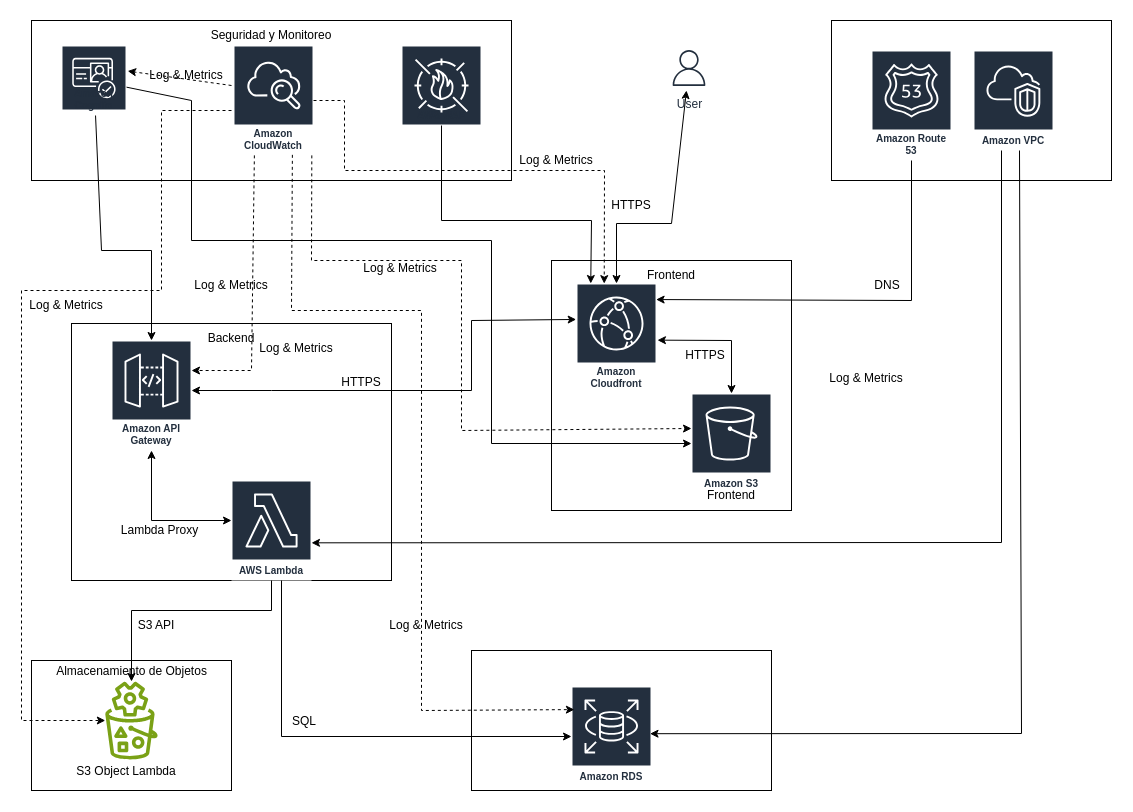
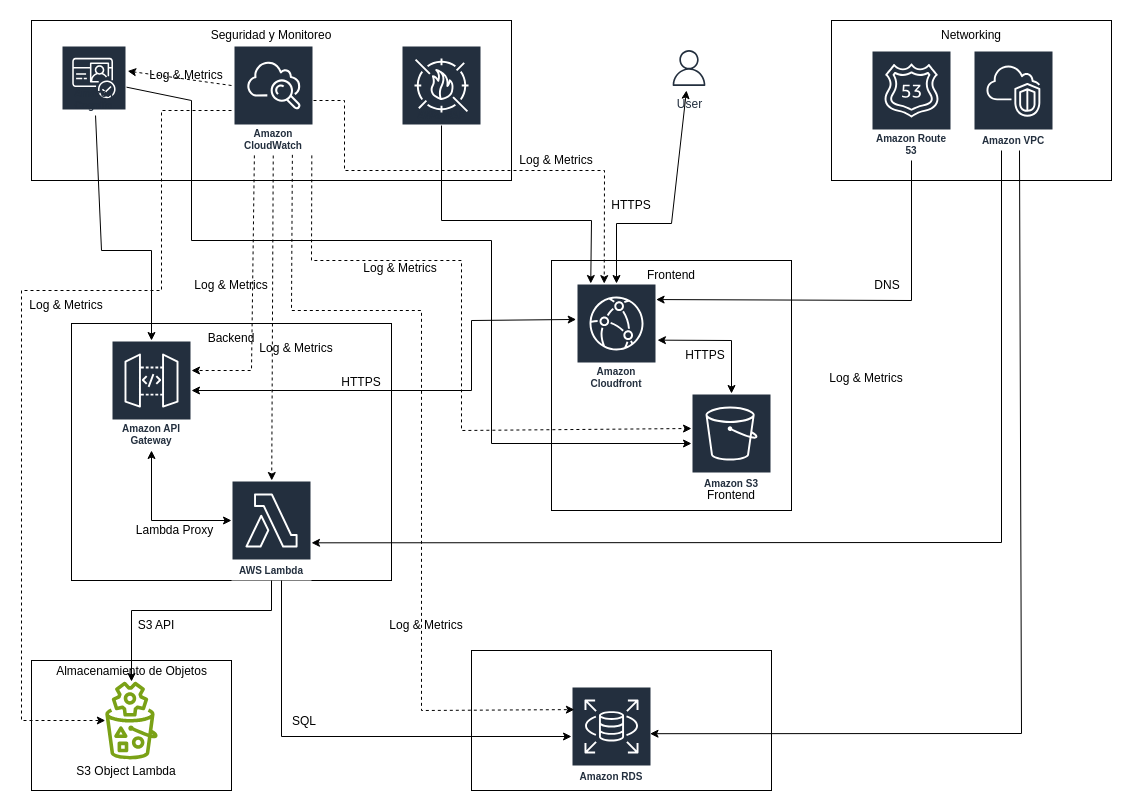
none -> (972, 36)
none -> (273, 315)
(160, 531) -> (175, 531)
